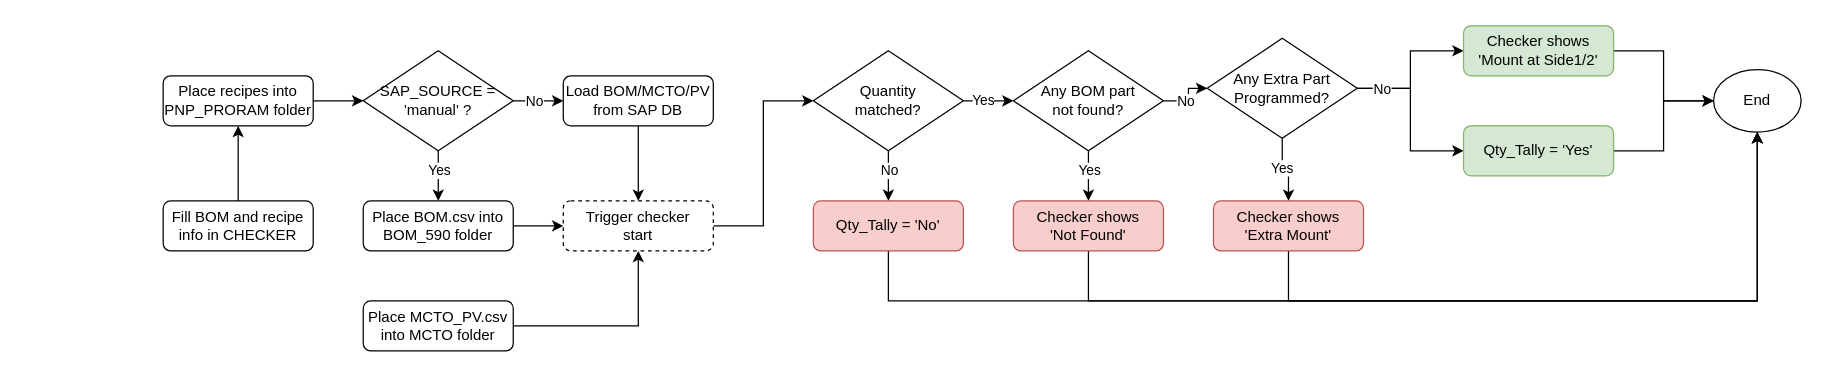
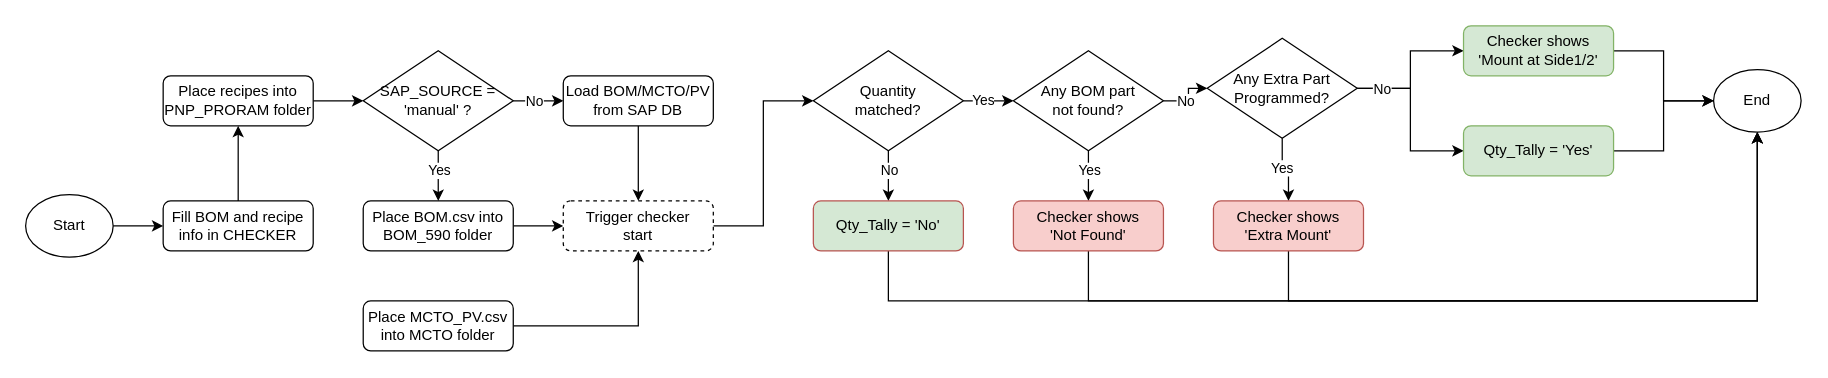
none -> (69, 226)
none -> (134, 226)
(888, 226) -> (888, 226)
